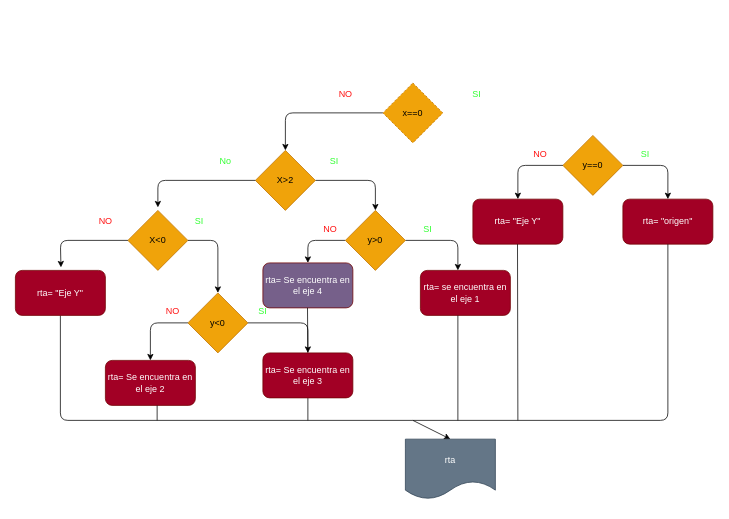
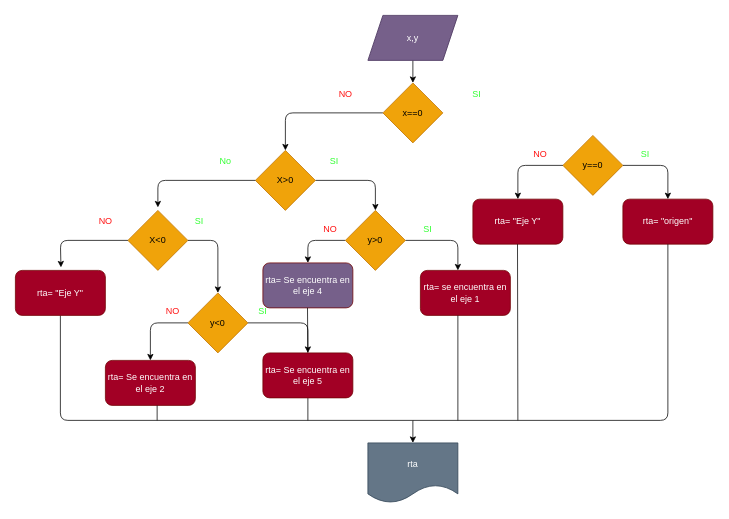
none -> (413, 38)
none -> (413, 76)
(413, 113) -> (413, 113)
(285, 180) -> (285, 180)
(308, 375) -> (308, 375)
(450, 469) -> (413, 473)
